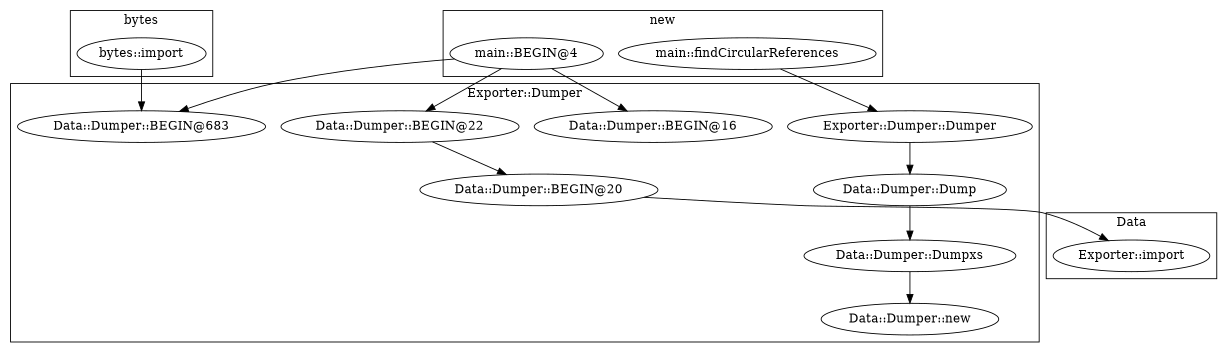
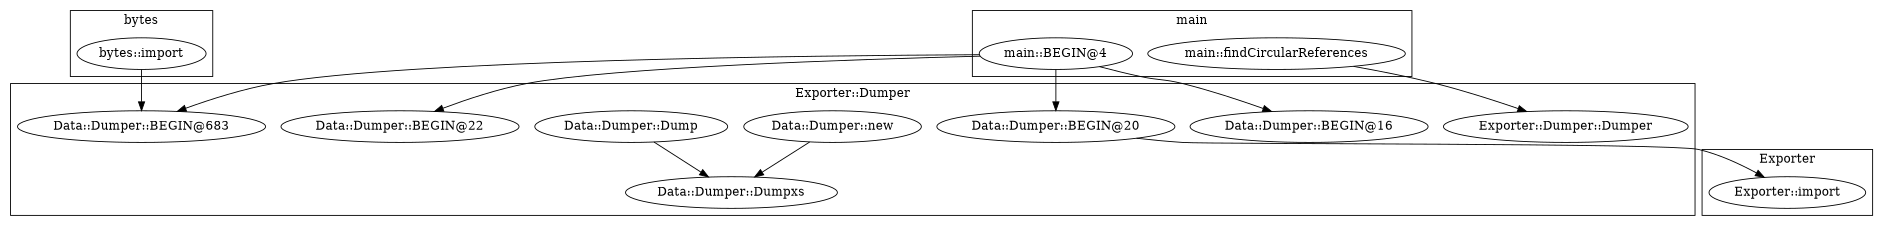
(663, 21) -> (1192, 21)
(910, 154) -> none
(465, 156) -> (1056, 89)
(1131, 223) -> (1787, 160)
(910, 283) -> (786, 157)
